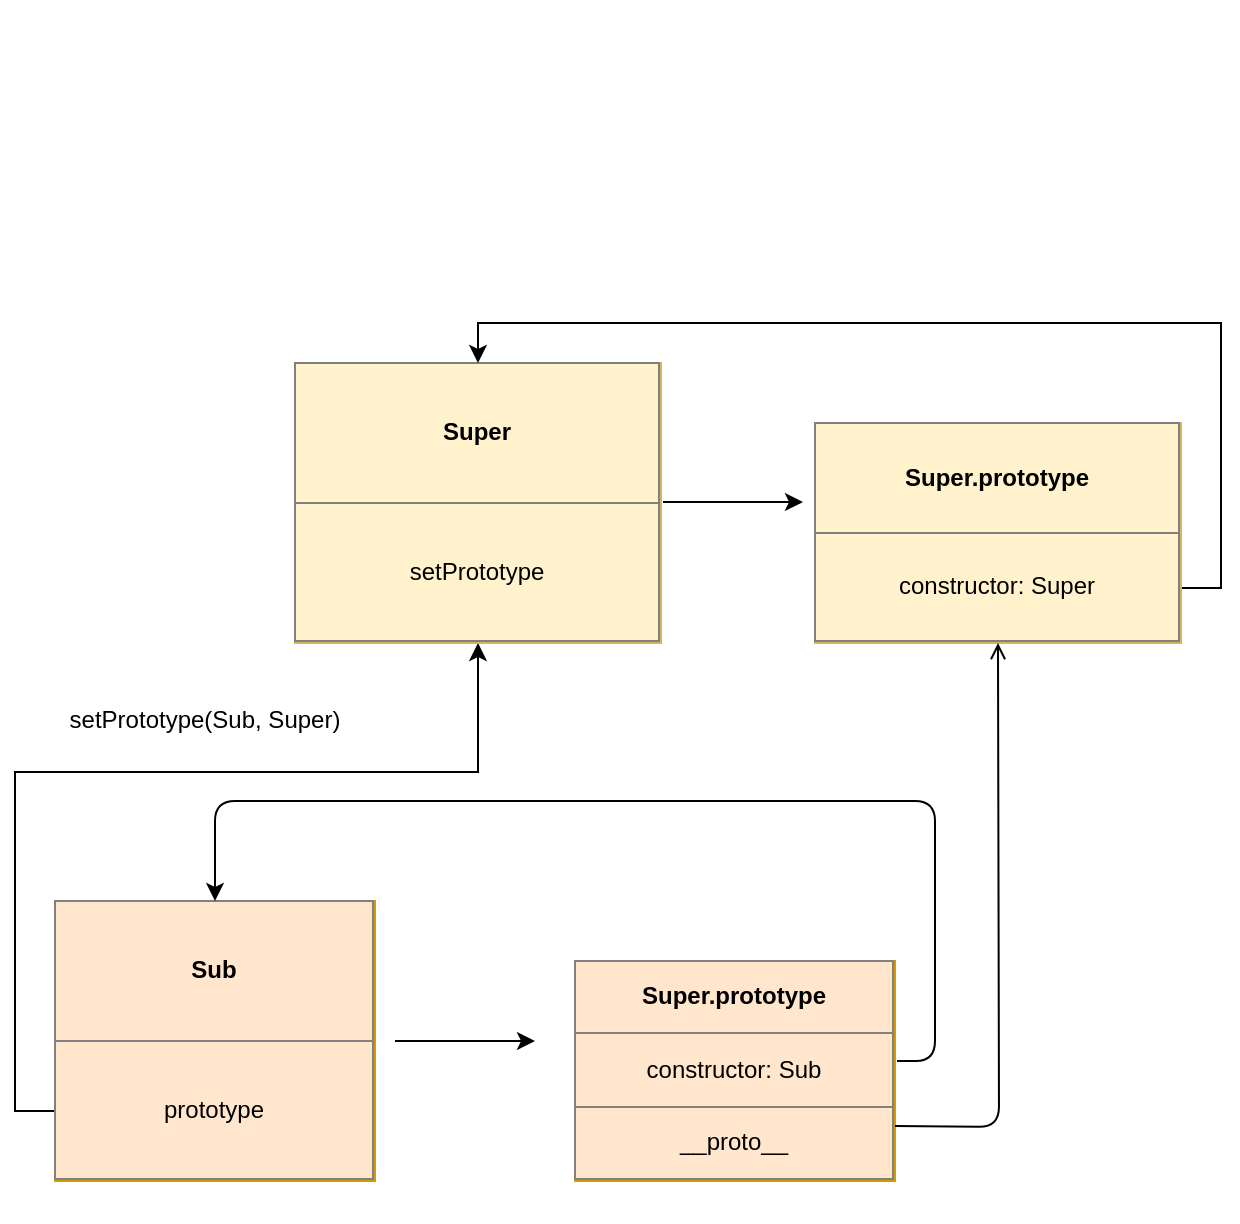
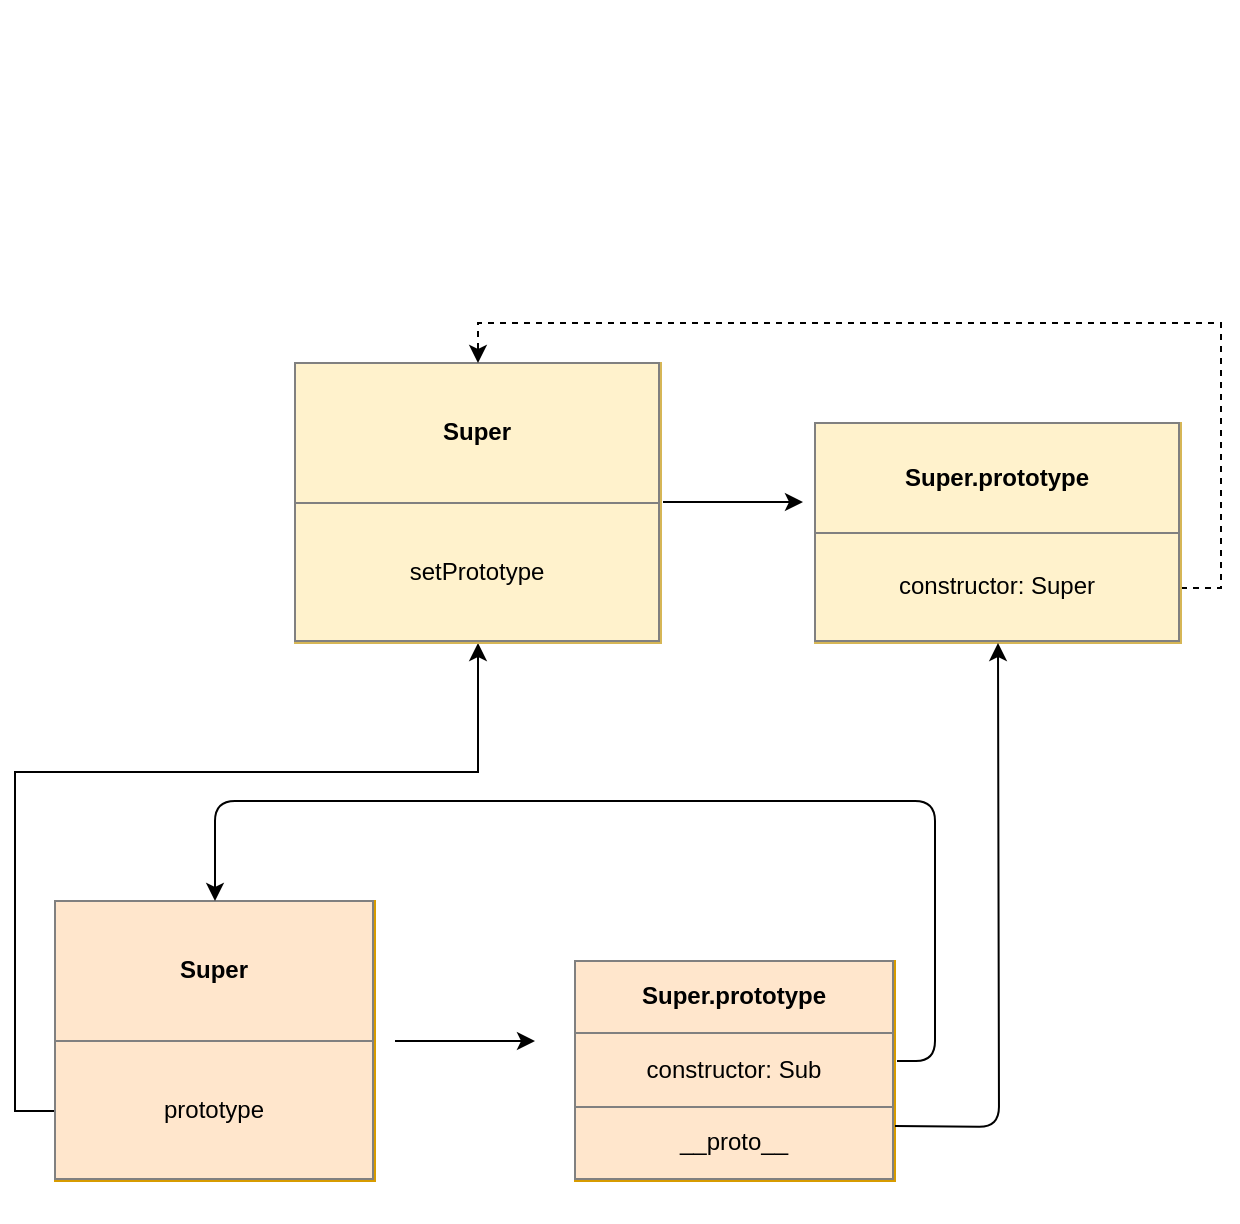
(990, 323) -> (990, 323)
(998, 654) -> (998, 658)
(205, 721) -> none
(115, 930) -> (115, 930)
